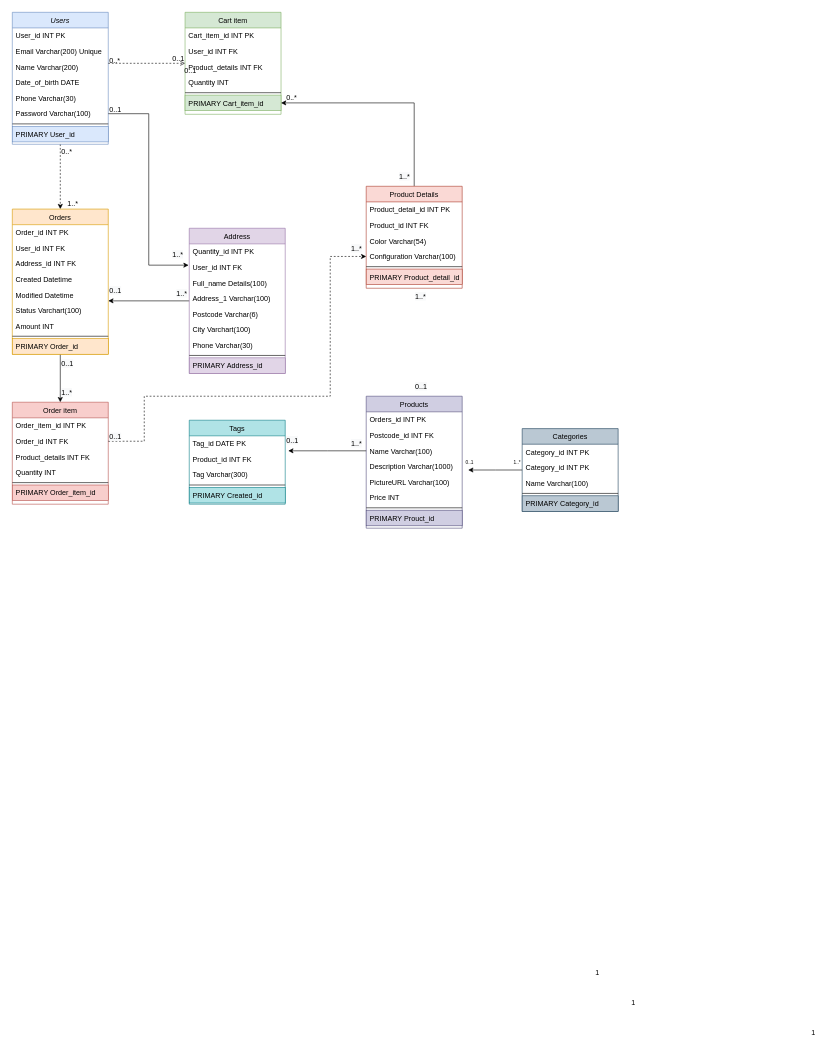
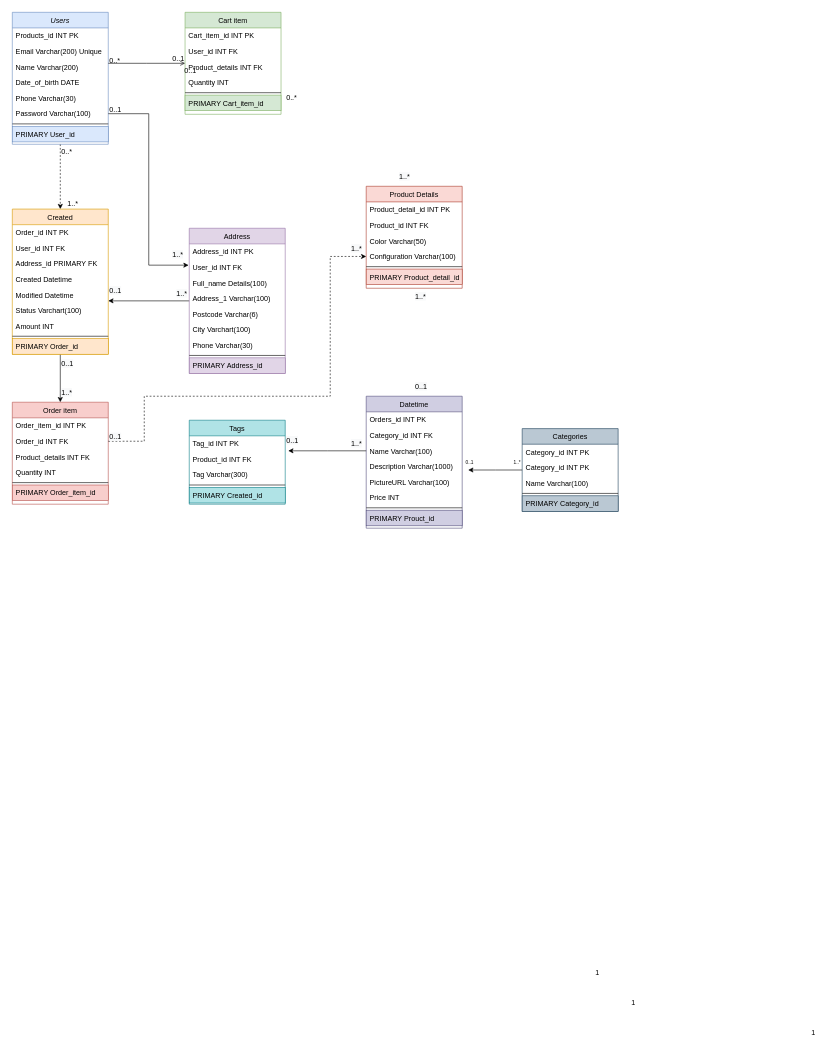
(41, 36) -> (49, 36)
(147, 63) -> (147, 63)
(286, 103) -> none
(60, 217) -> (60, 217)
(402, 241) -> (402, 241)
(225, 252) -> (224, 252)
(47, 264) -> (55, 264)
(414, 404) -> (414, 404)
(403, 436) -> (403, 436)
(218, 444) -> (216, 444)
